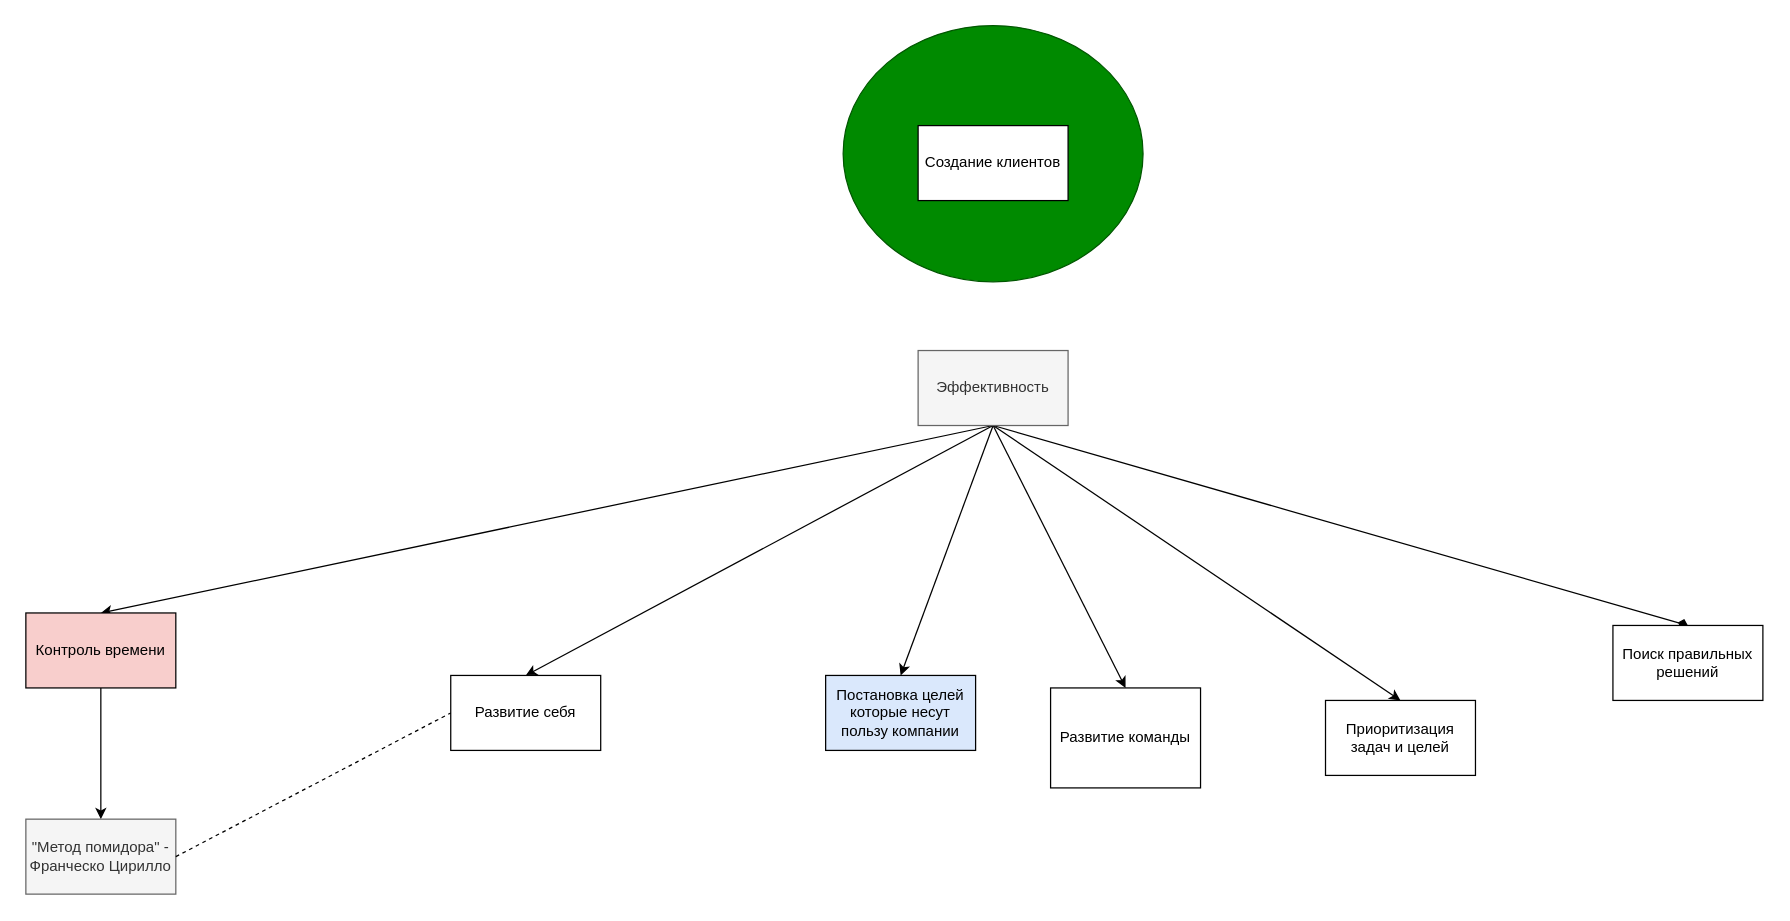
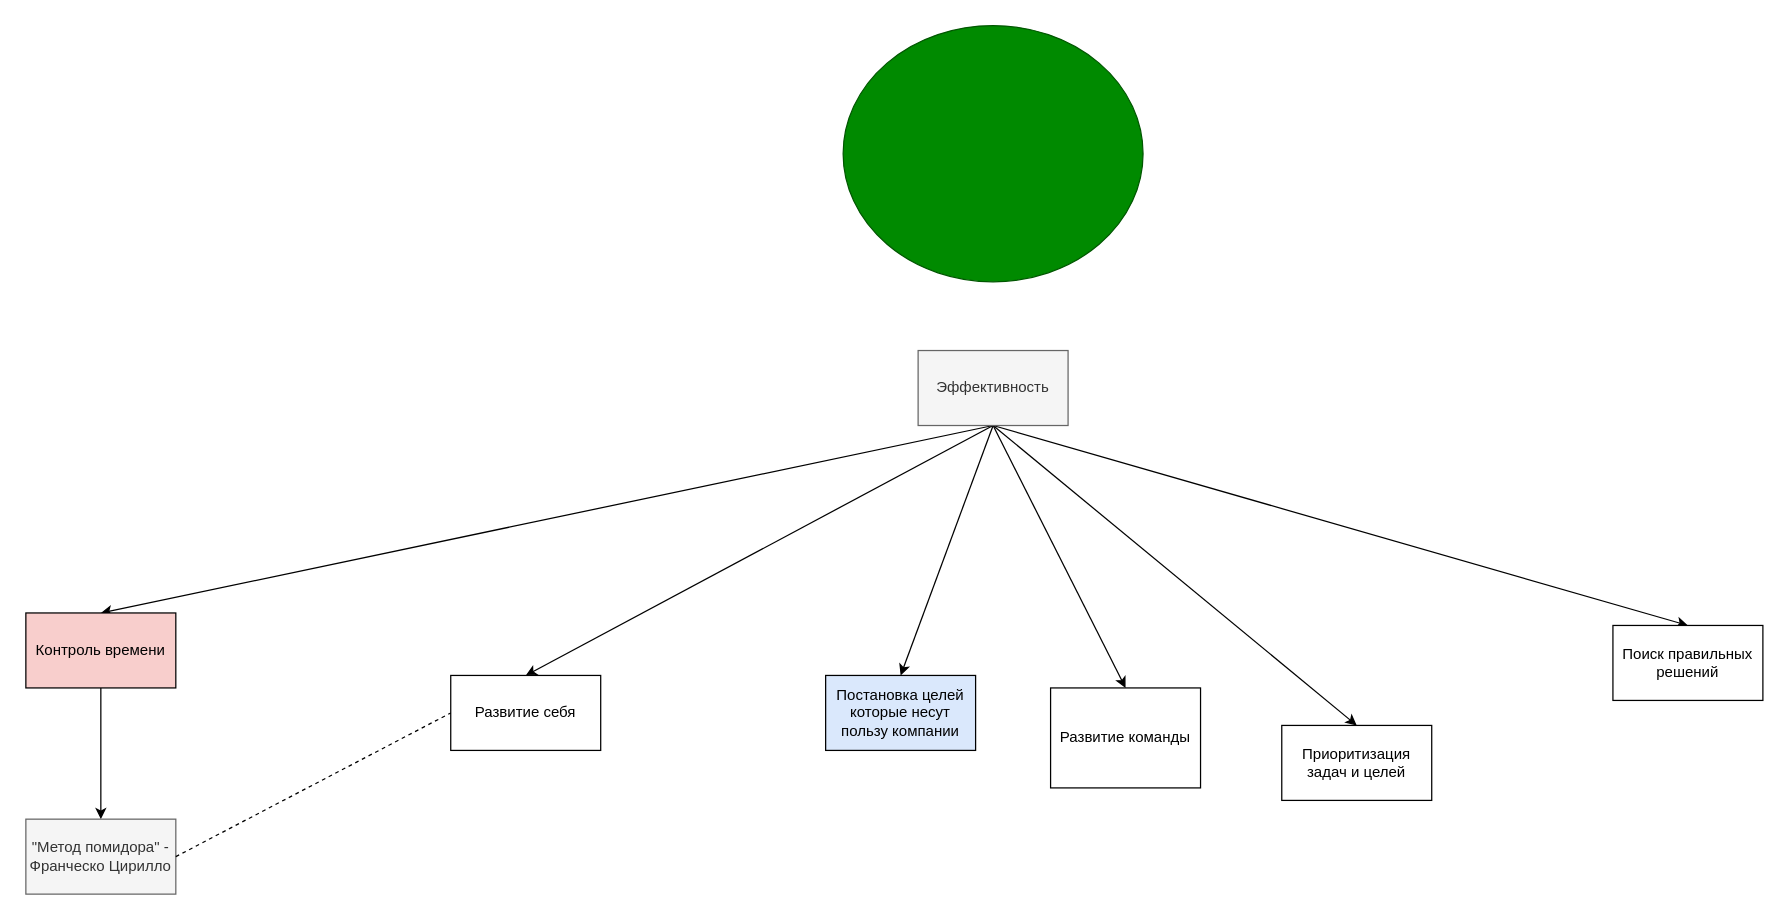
(993, 163) -> none
(1677, 622) -> (1678, 623)
(1401, 738) -> (1357, 763)
